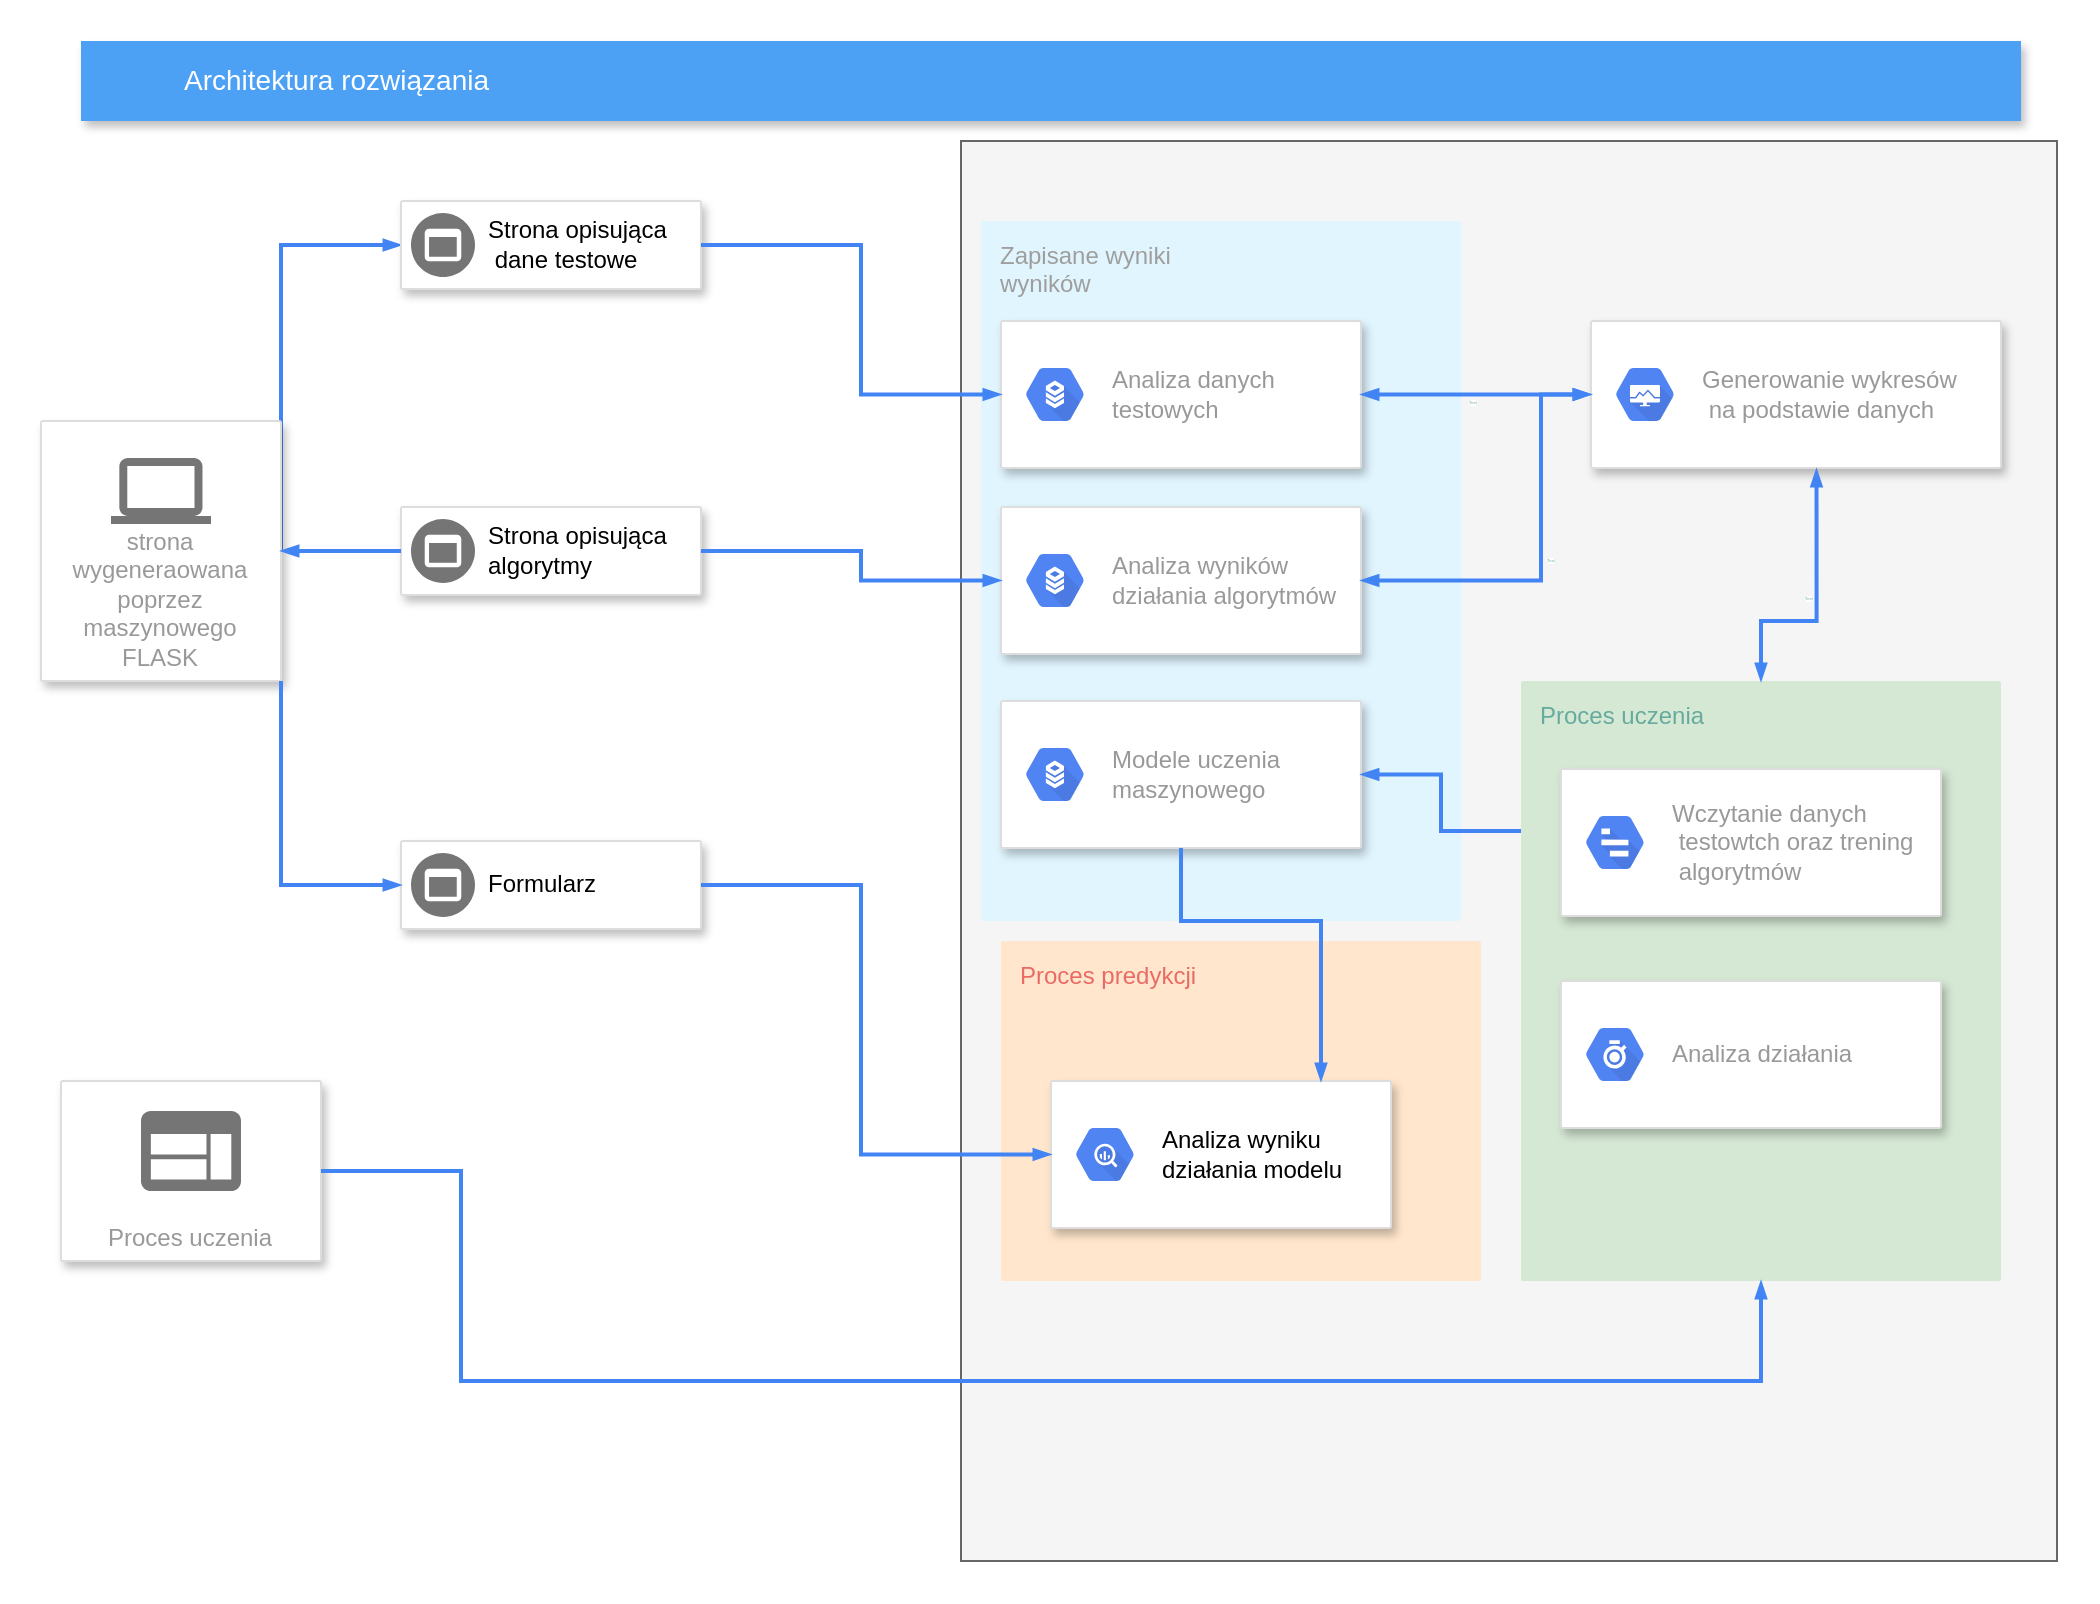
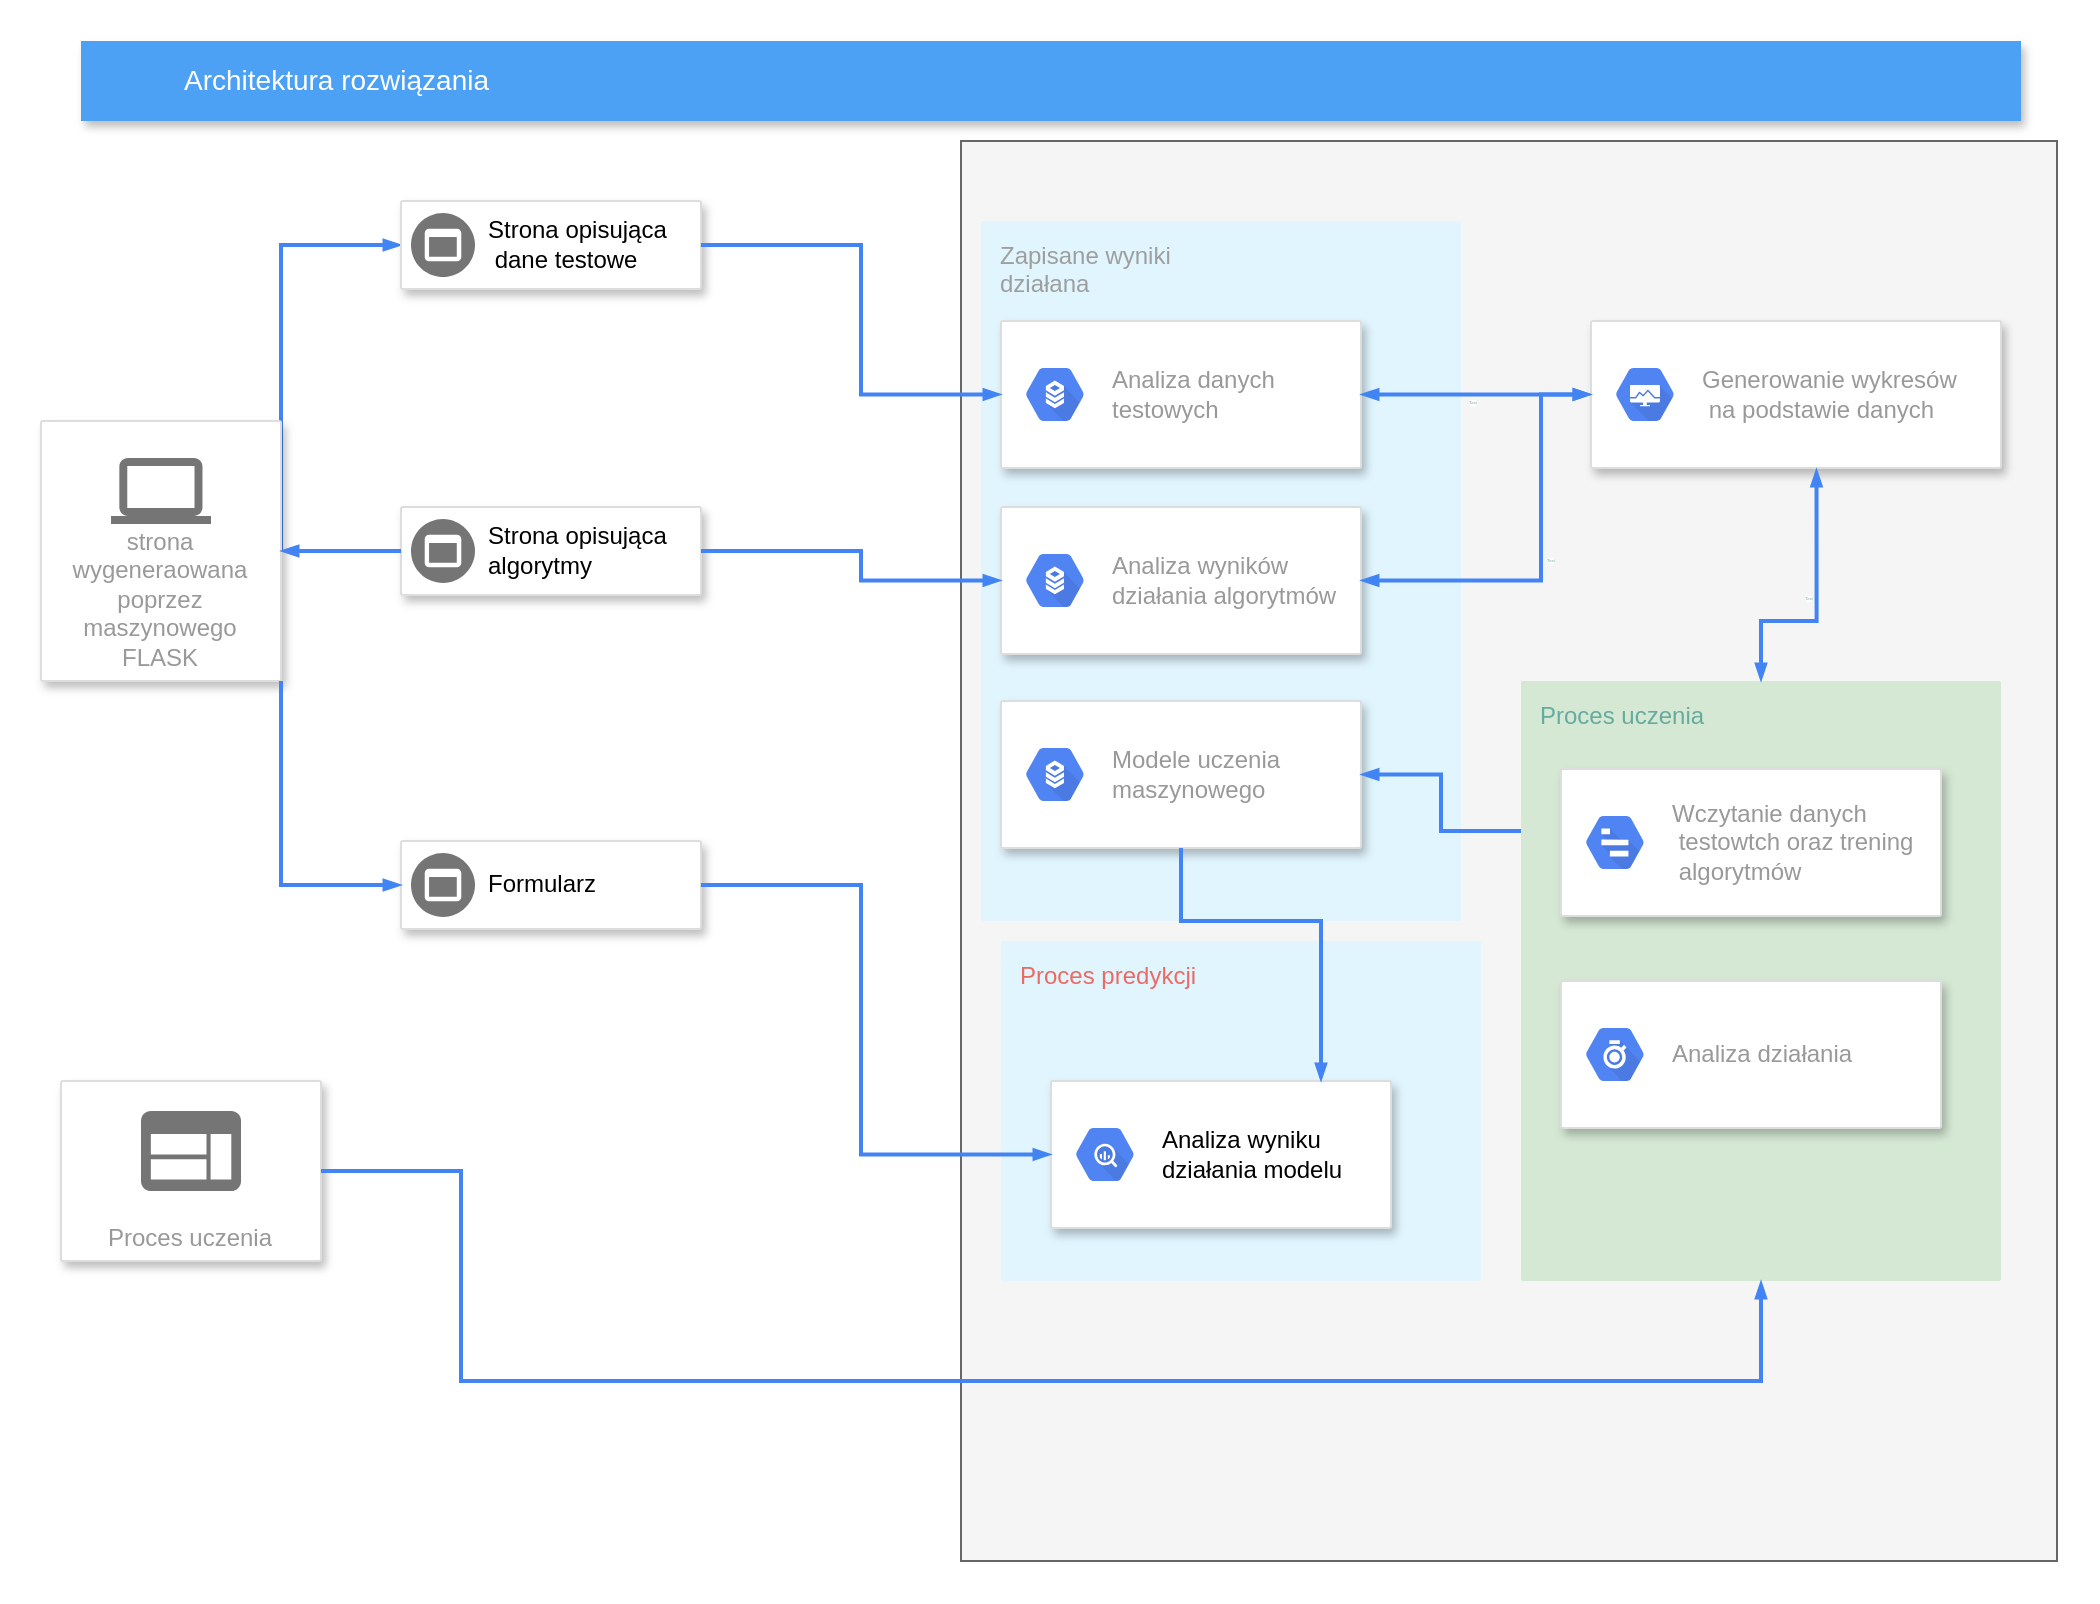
(1089, 272) -> (1089, 272)
(1122, 977) -> (1122, 977)
